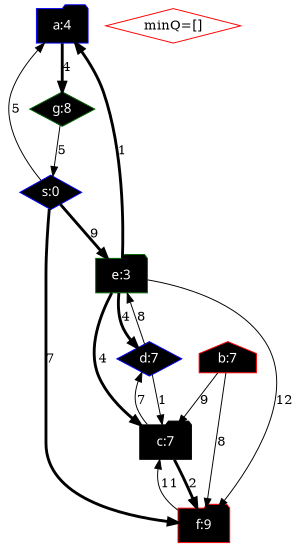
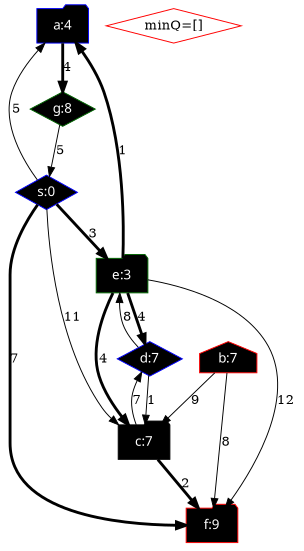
(95, 234) -> (93, 234)
(162, 492) -> (63, 319)
